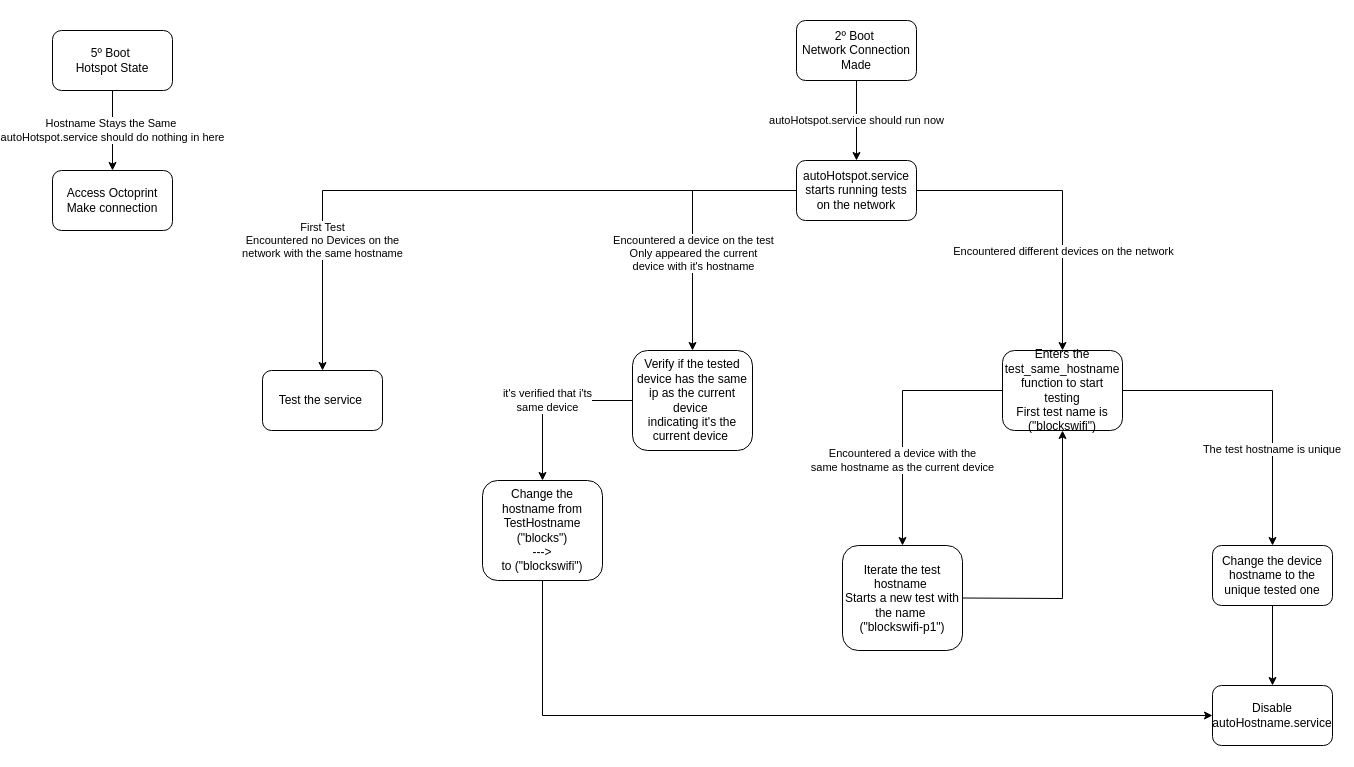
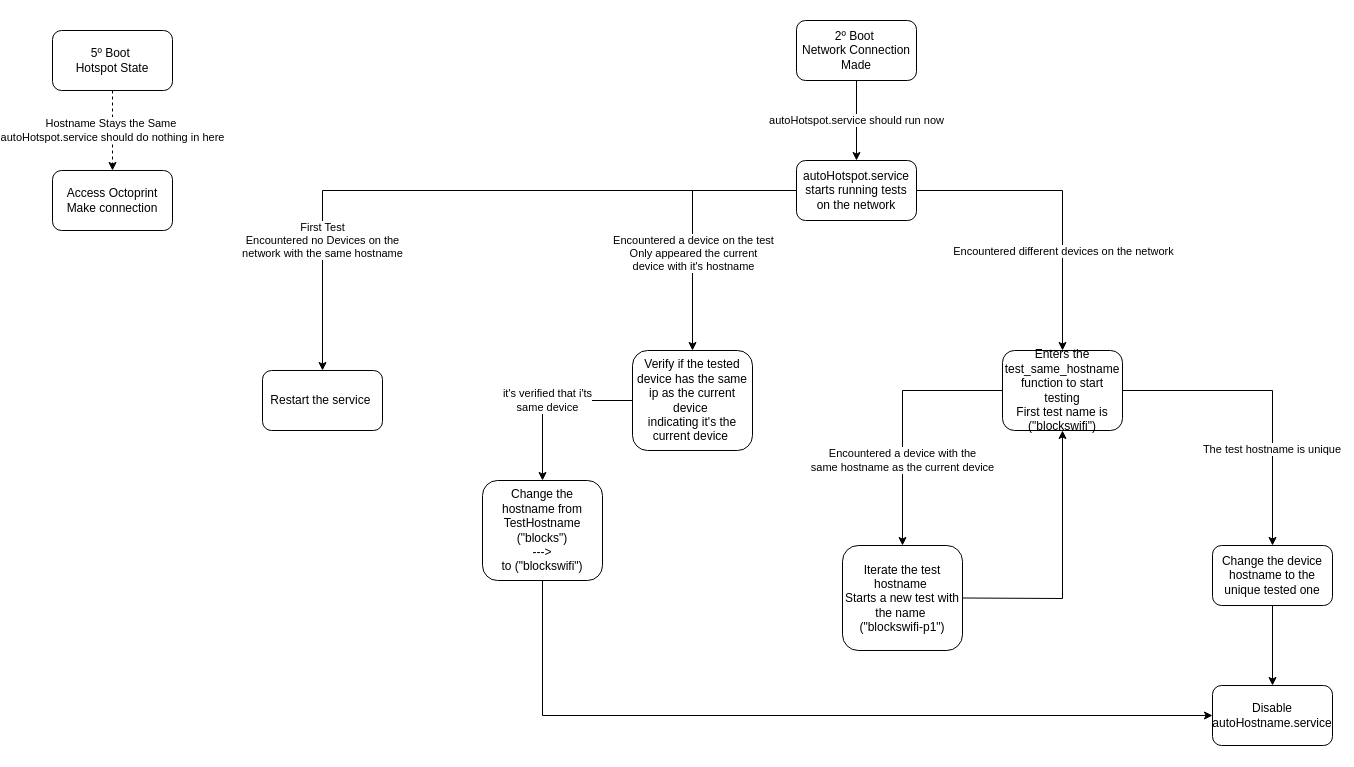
(113, 104) -> (113, 104)
(323, 401) -> (323, 401)
